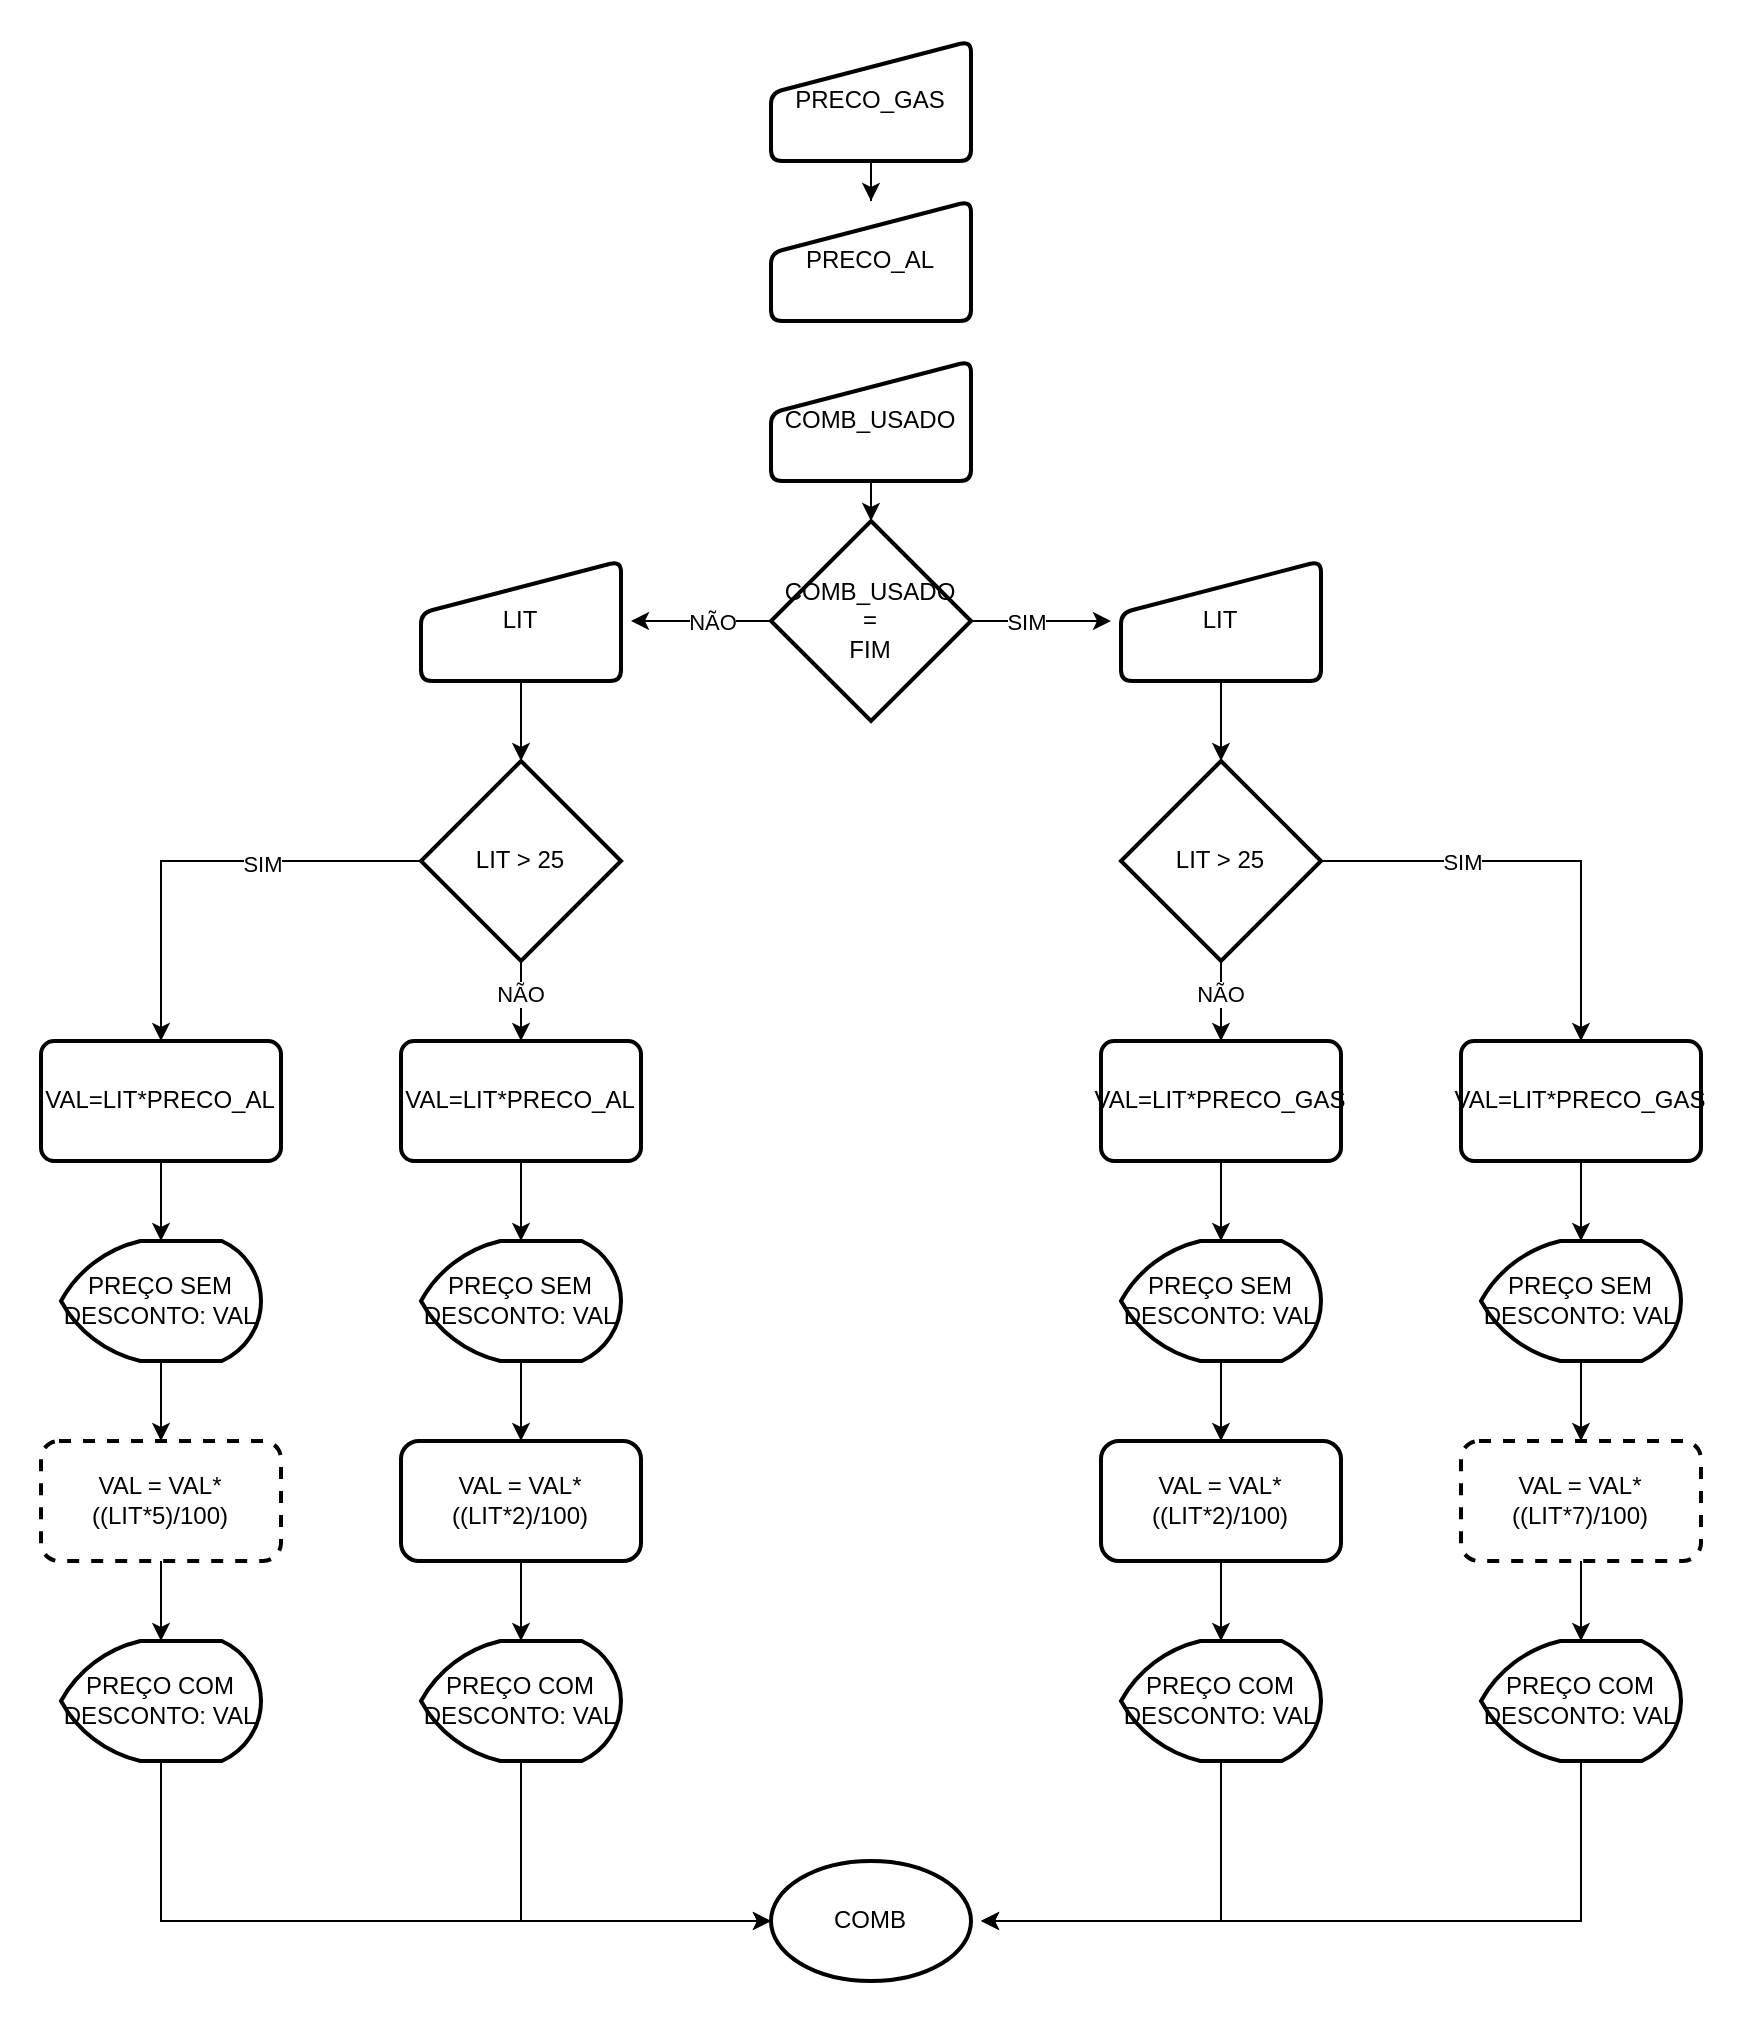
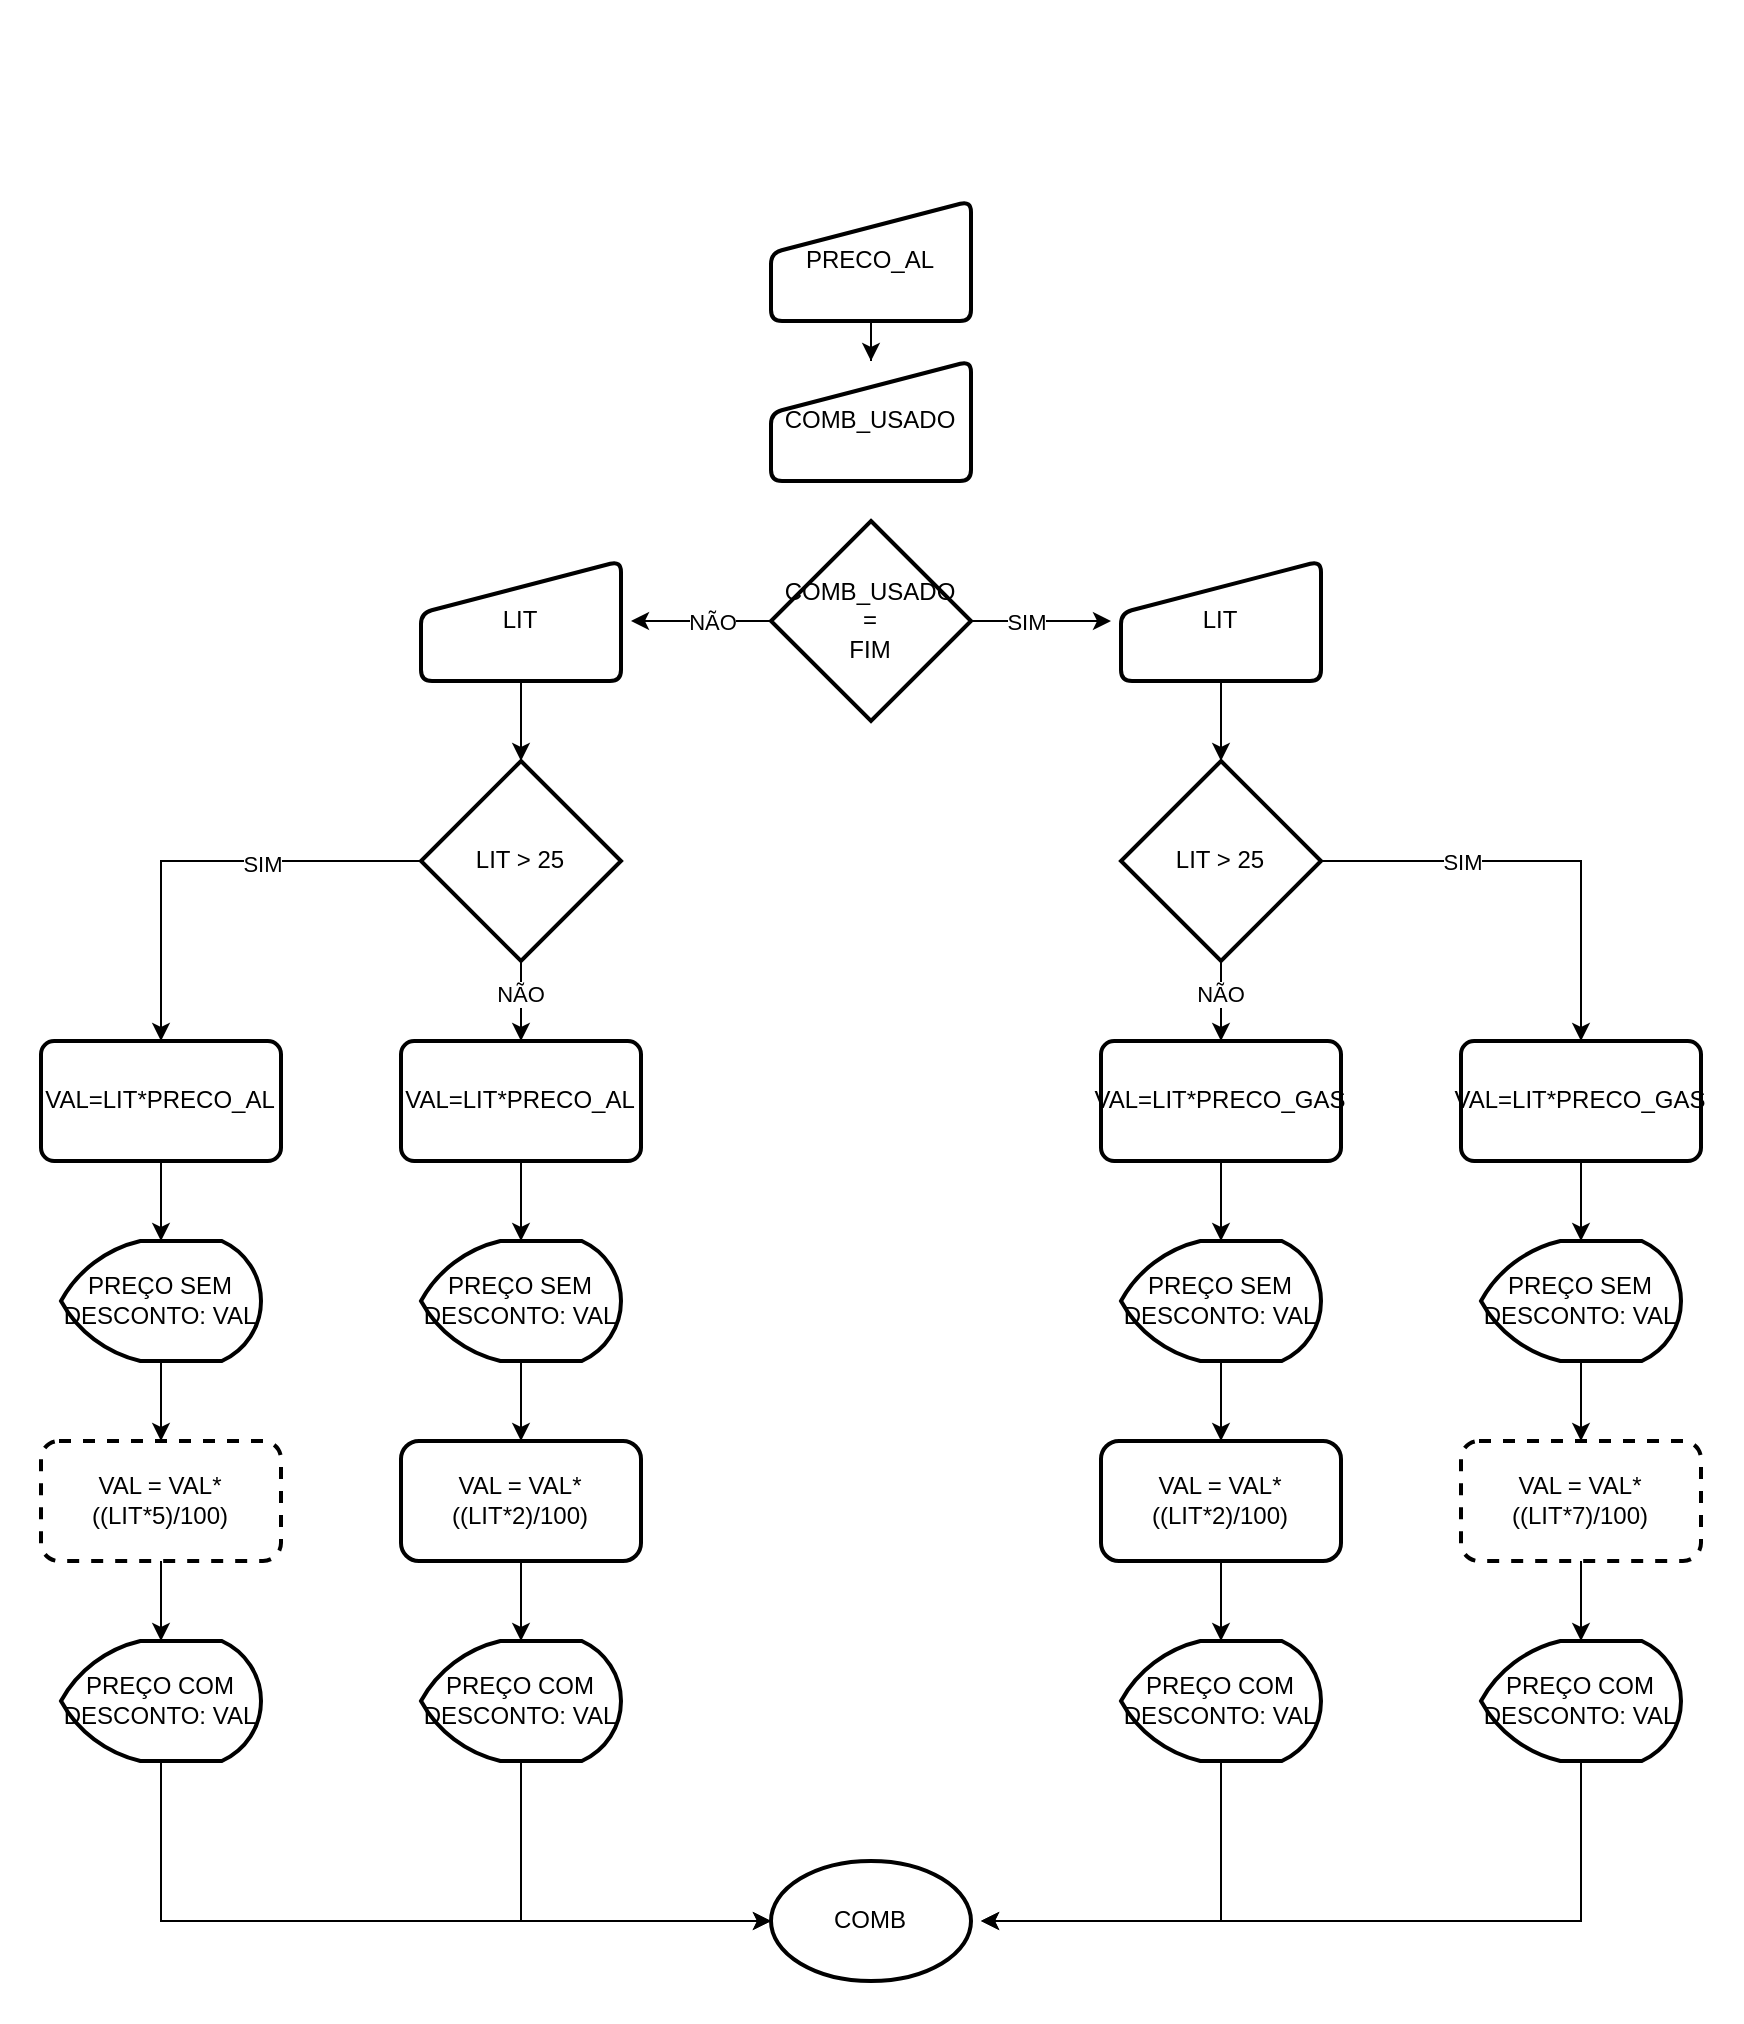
(871, 101) -> none
(871, 188) -> none
none -> (871, 348)
(871, 508) -> none
